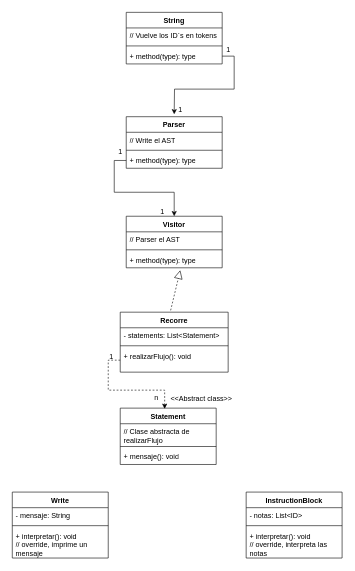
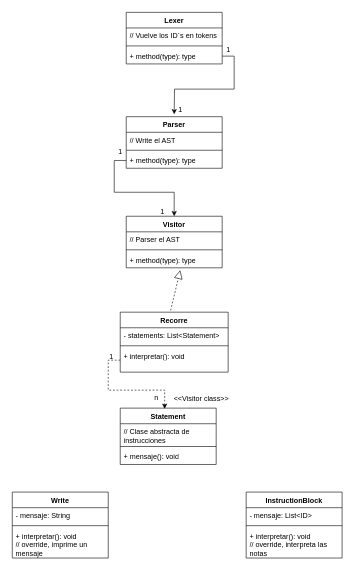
(174, 21) -> (174, 21)
(164, 357) -> (162, 357)
(202, 399) -> (202, 399)
(169, 437) -> (169, 437)
(280, 516) -> (284, 516)
